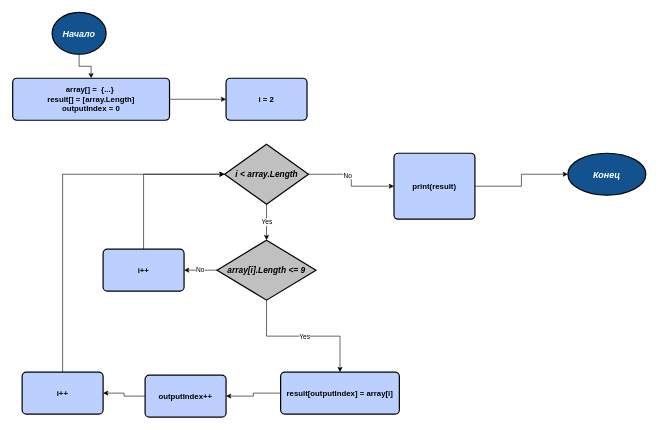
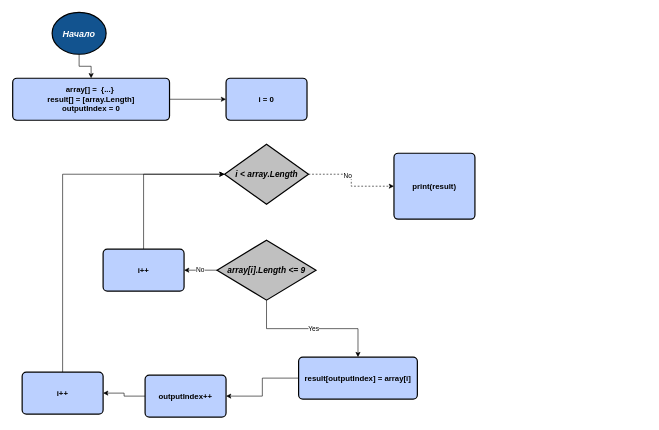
(266, 99) -> (266, 99)
(607, 174) -> none
(521, 180) -> none
(367, 186) -> (367, 186)
(266, 220) -> none
(340, 393) -> (358, 378)
